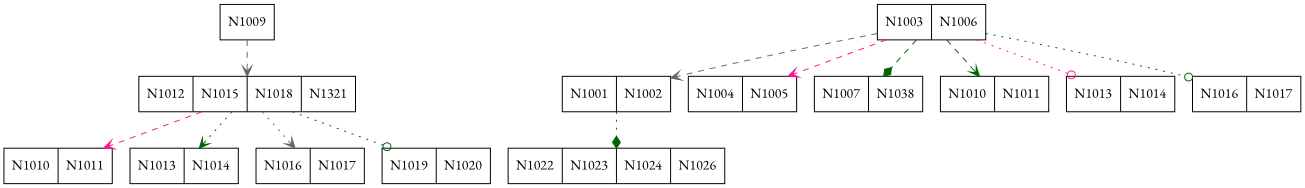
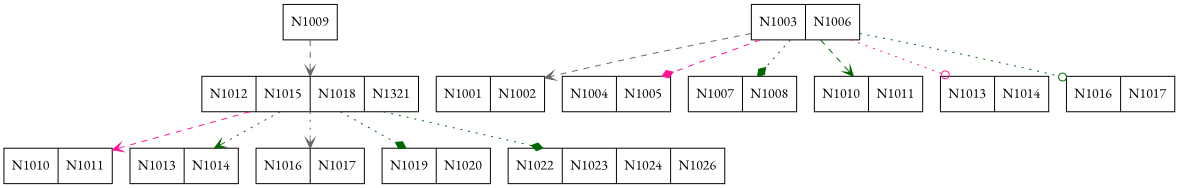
(904, 54) -> (778, 54)
(842, 56) -> (717, 56)
(896, 94) -> (770, 94)
(616, 124) -> (457, 129)
(338, 129) -> (368, 127)
